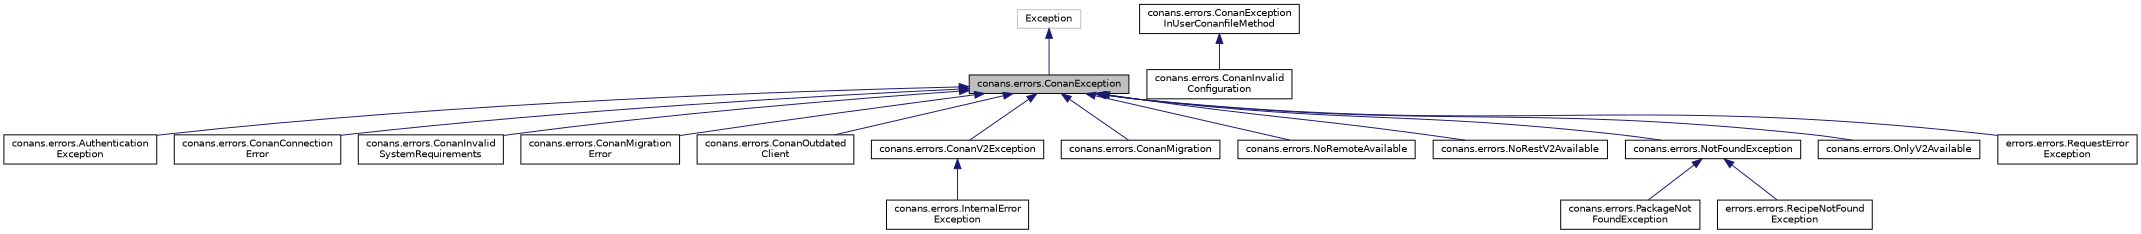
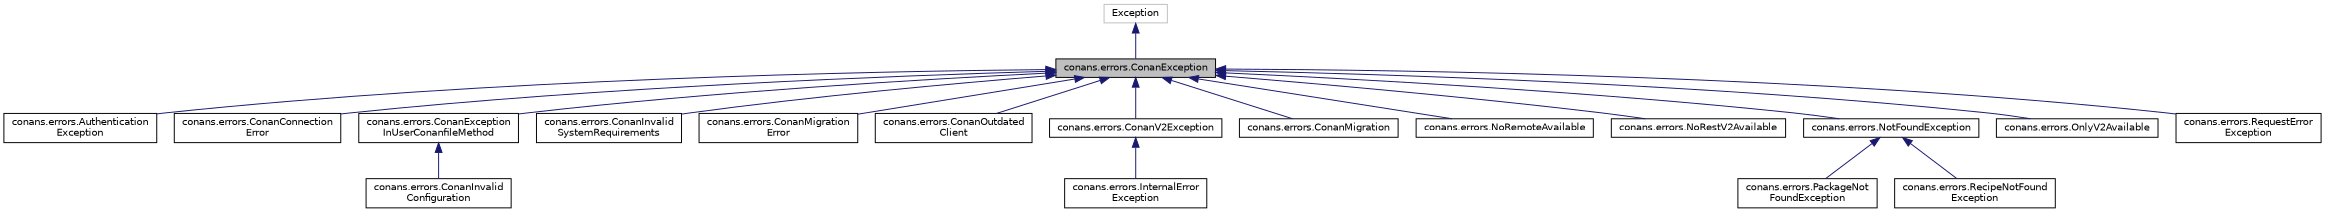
none -> (782, 89)
(2067, 149) -> (2249, 128)
(1795, 215) -> (1975, 193)
